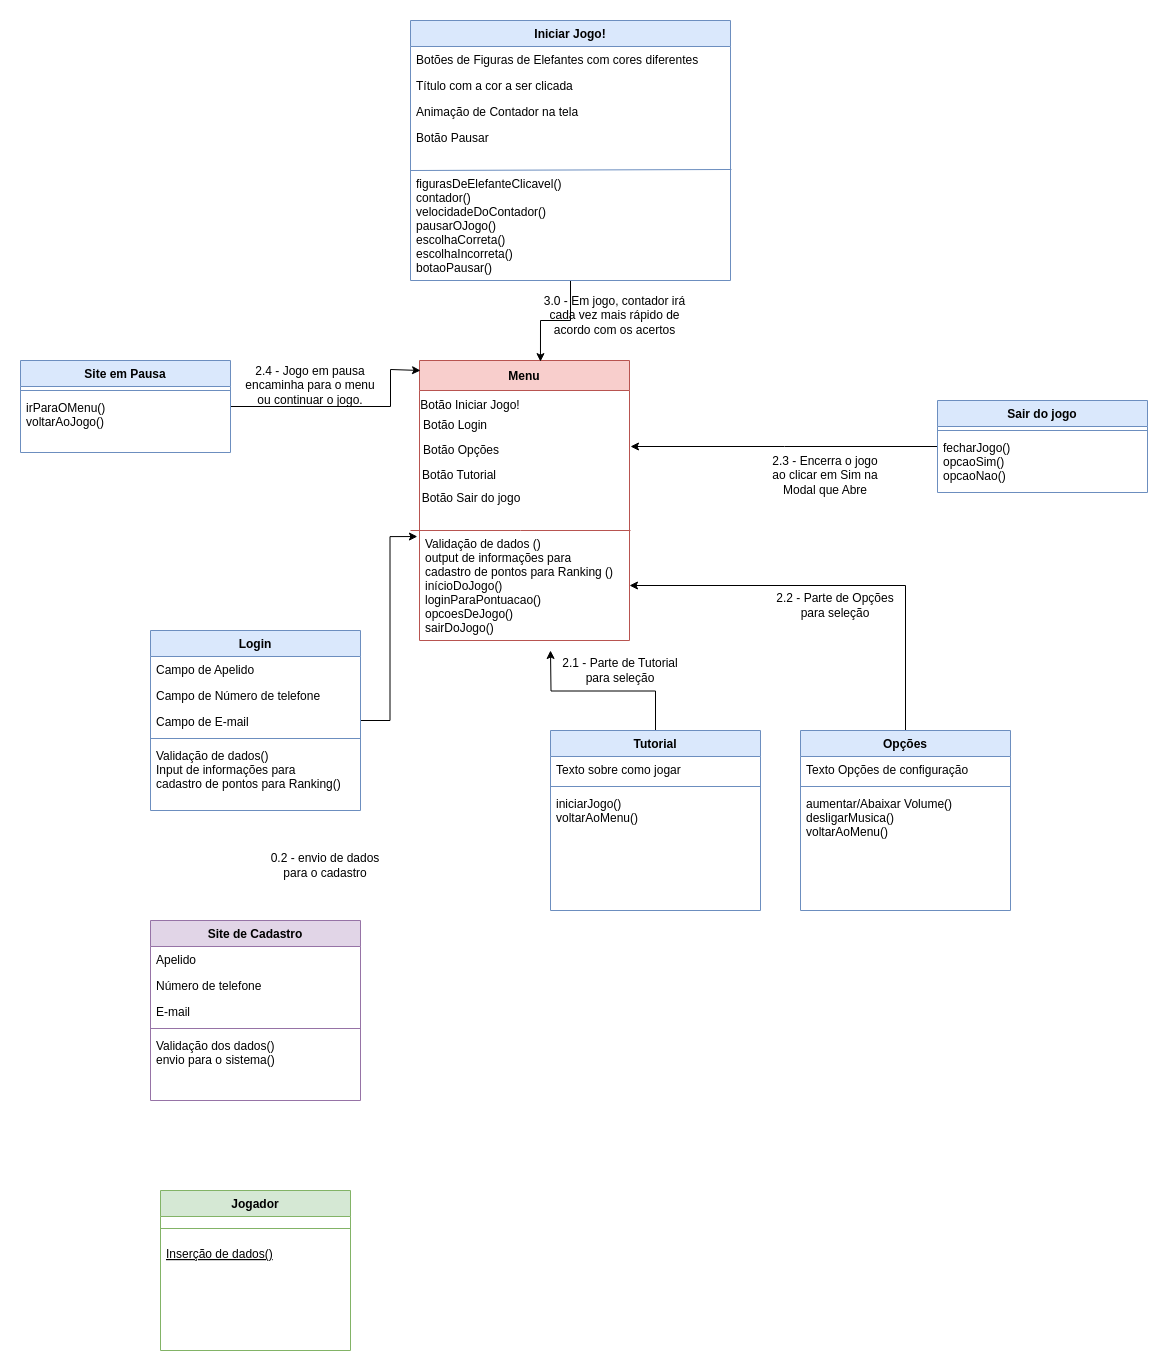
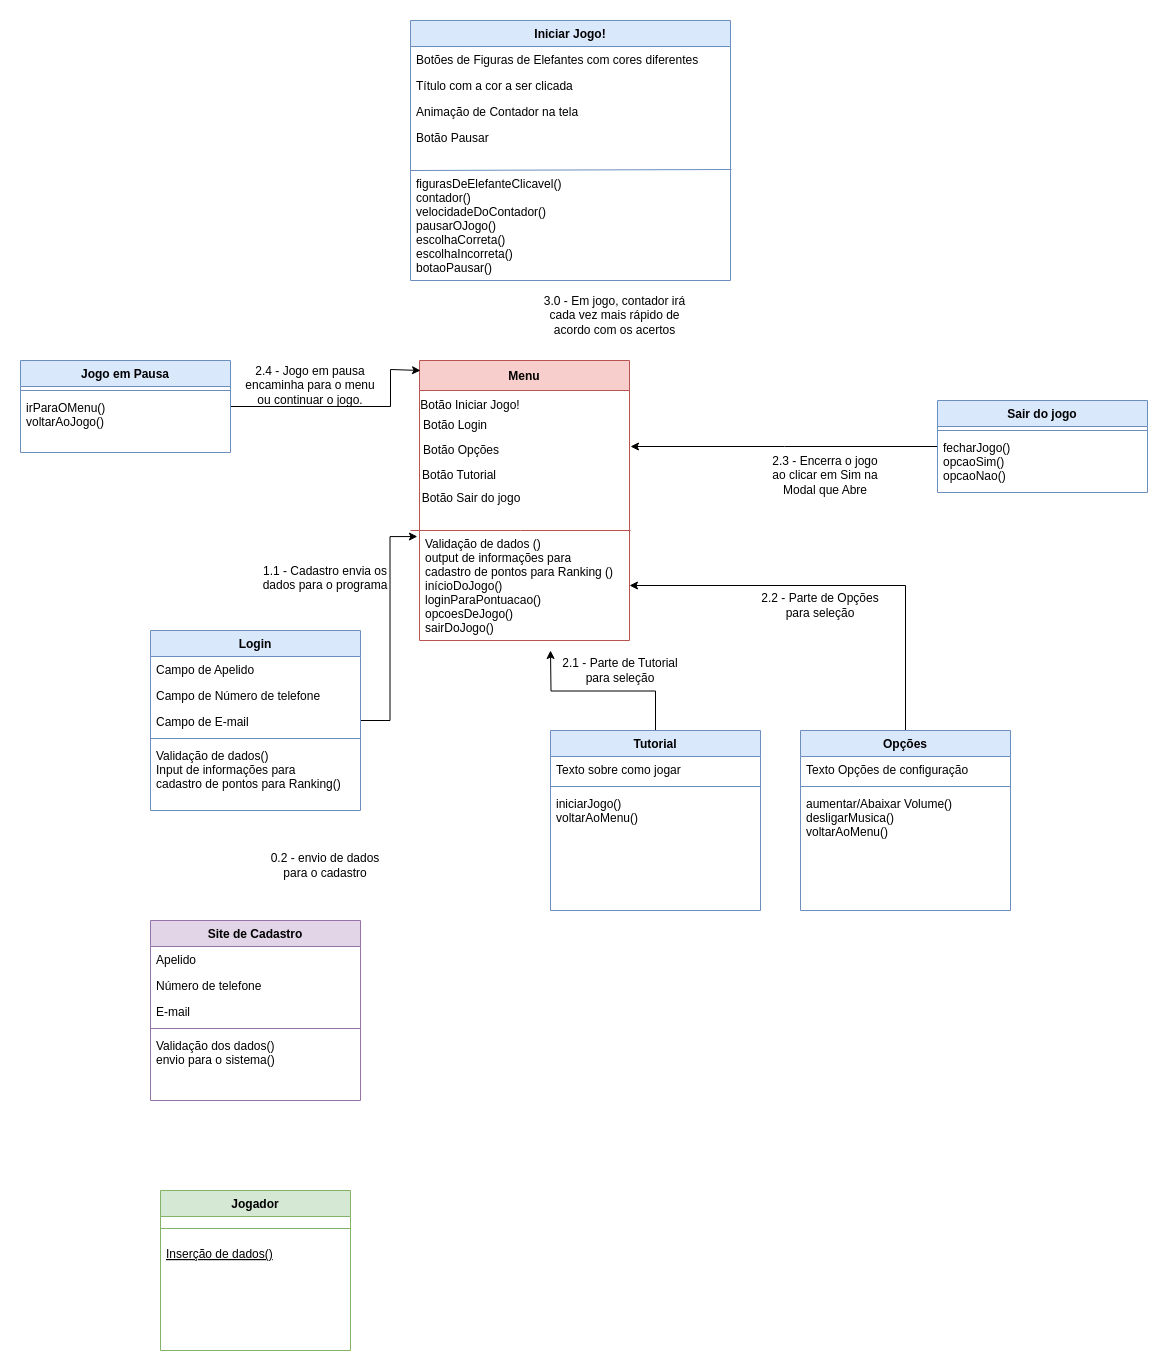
(559, 321) -> none
(125, 374) -> (125, 374)
none -> (326, 586)
(836, 606) -> (821, 606)
